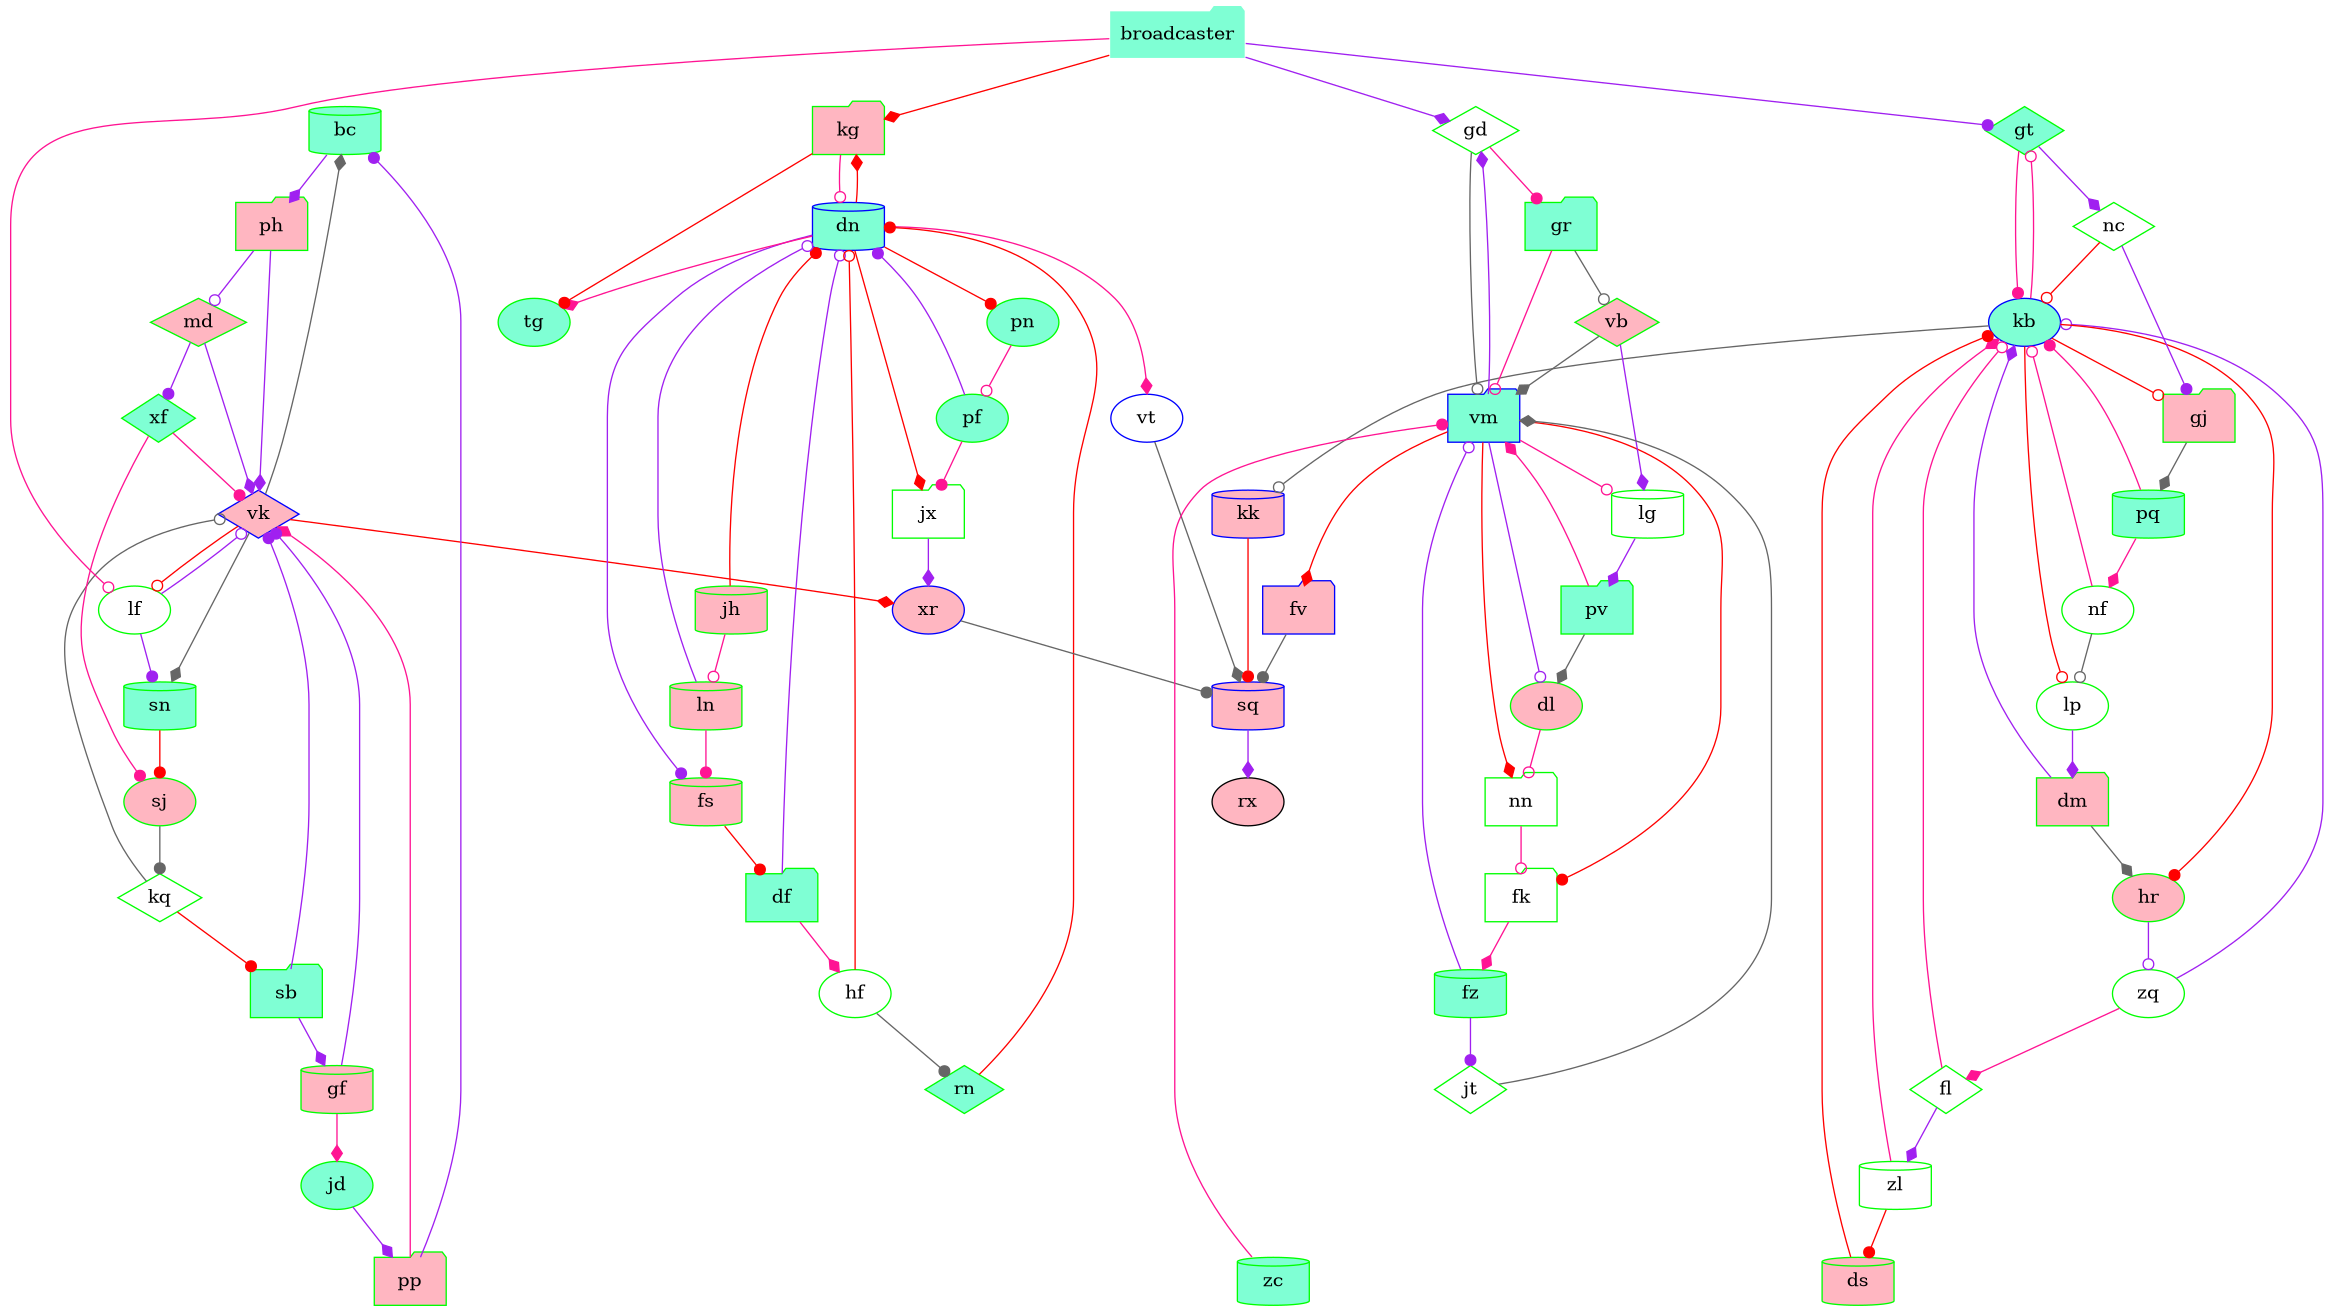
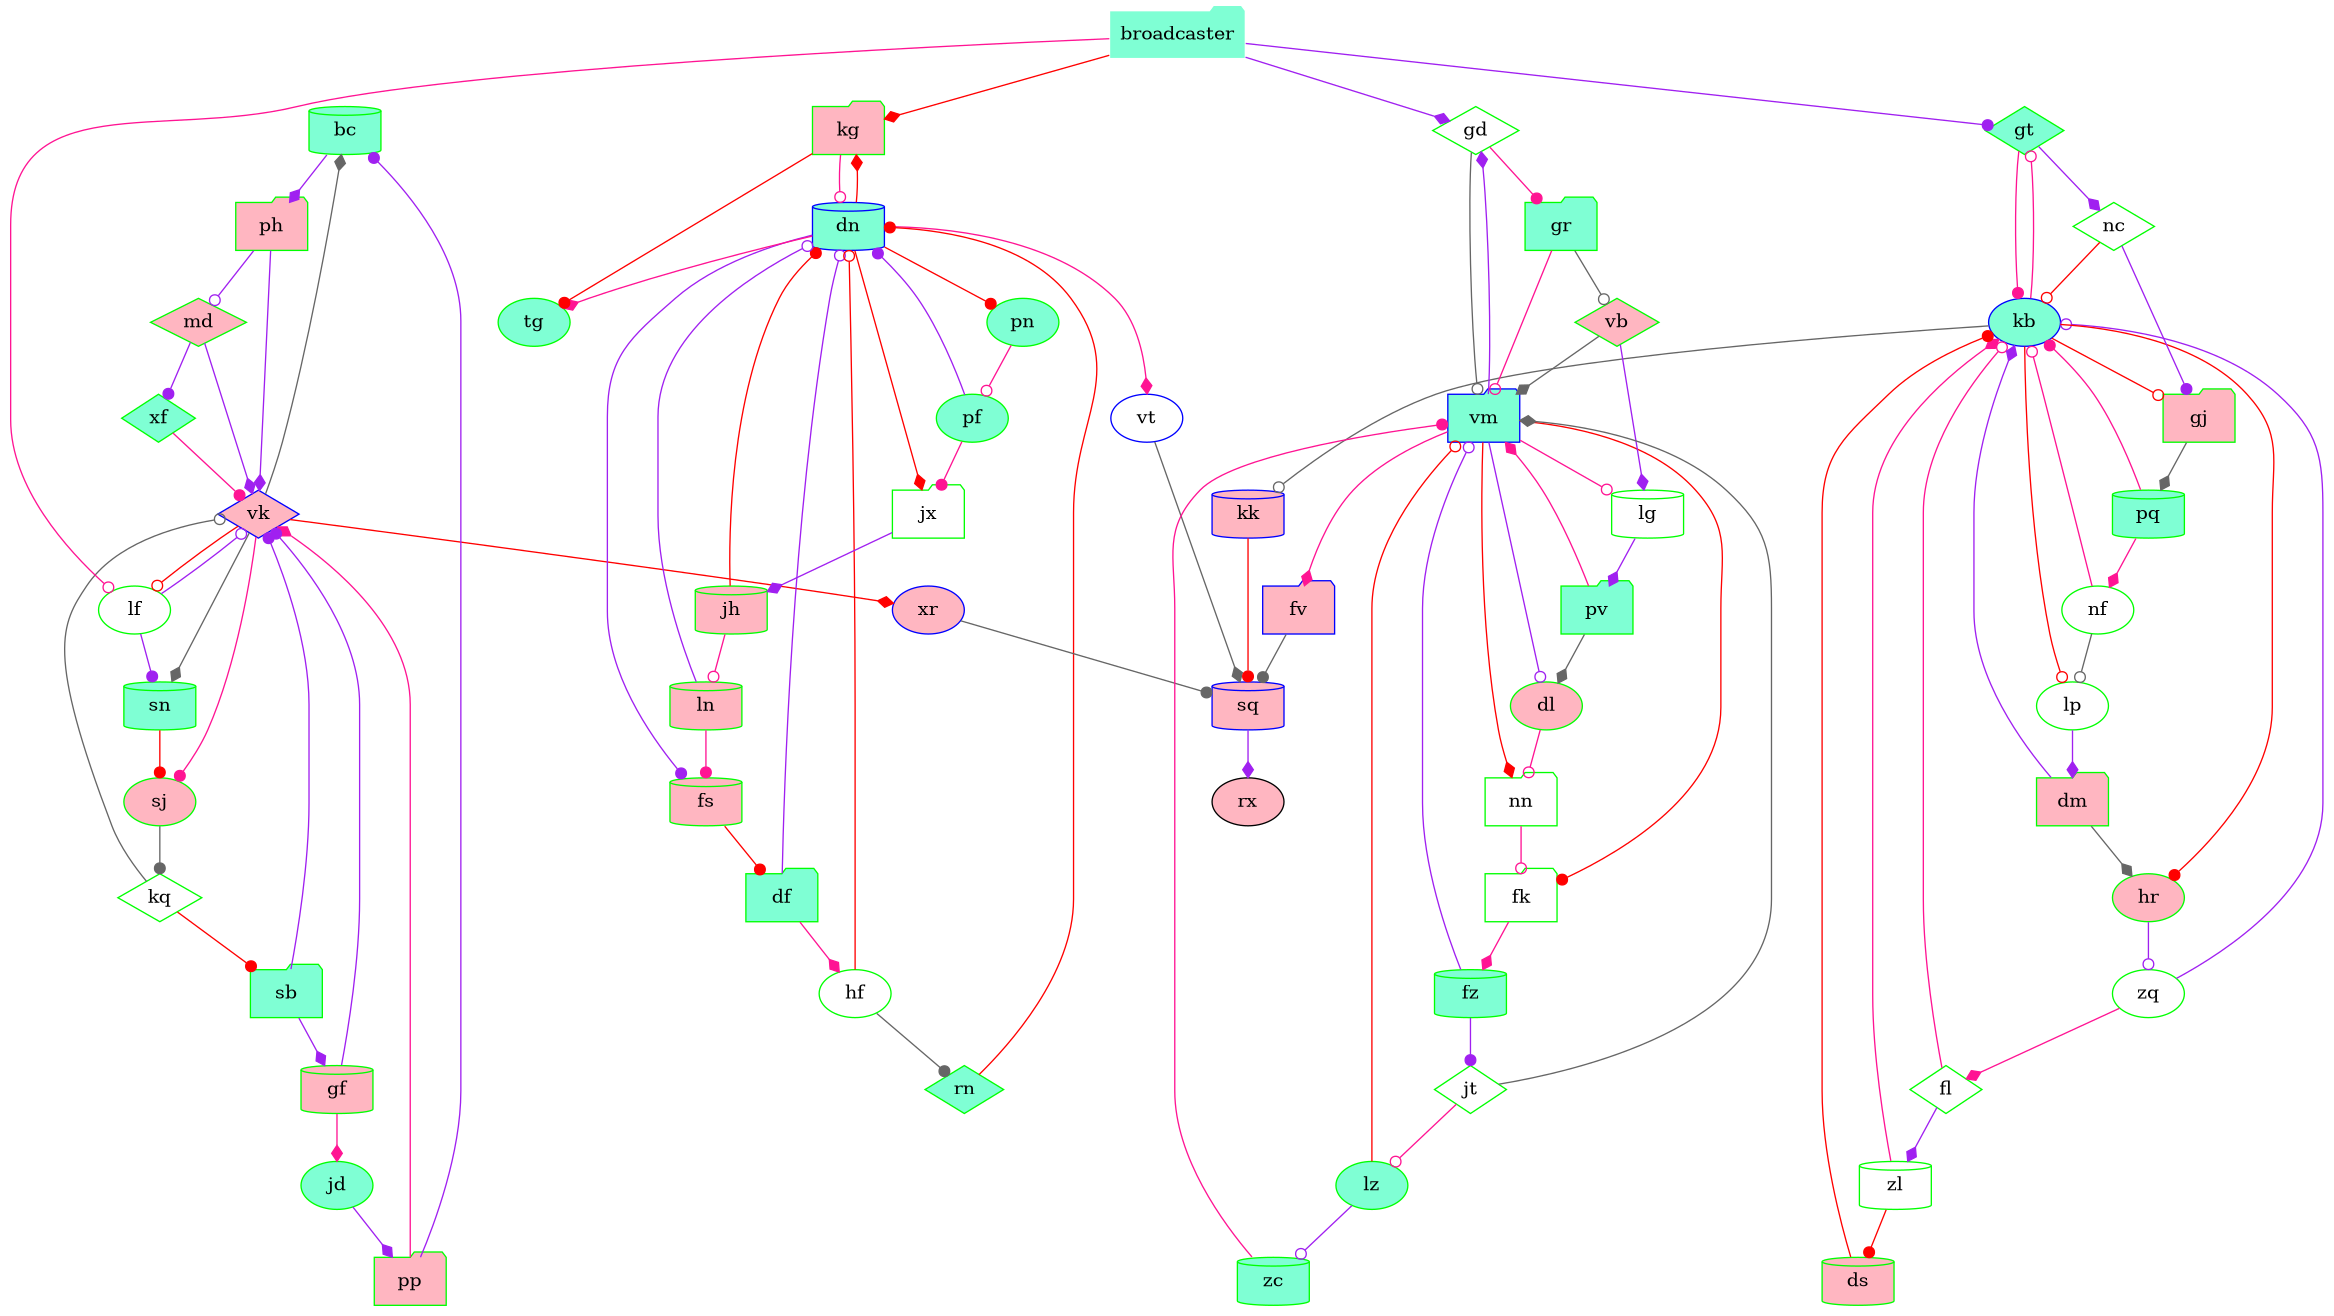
(1360, 483) -> (1360, 483)
(928, 554) -> (837, 559)
(82, 612) -> (232, 658)
none -> (1372, 1185)
